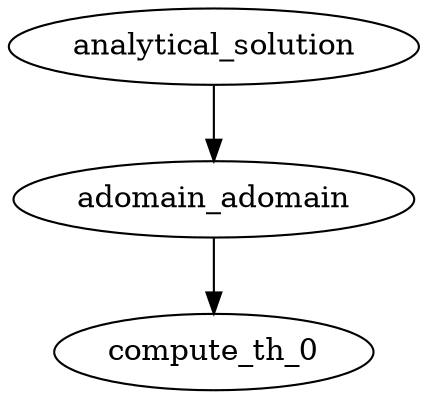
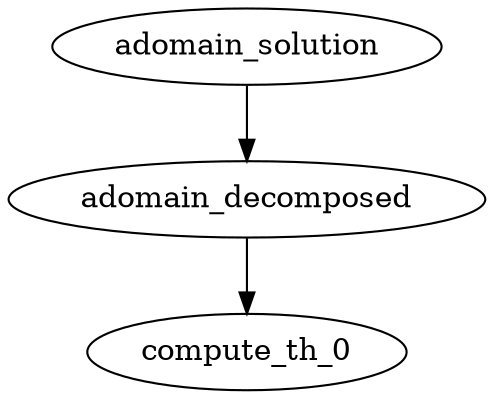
(214, 47) -> (247, 47)
(214, 199) -> (247, 199)
